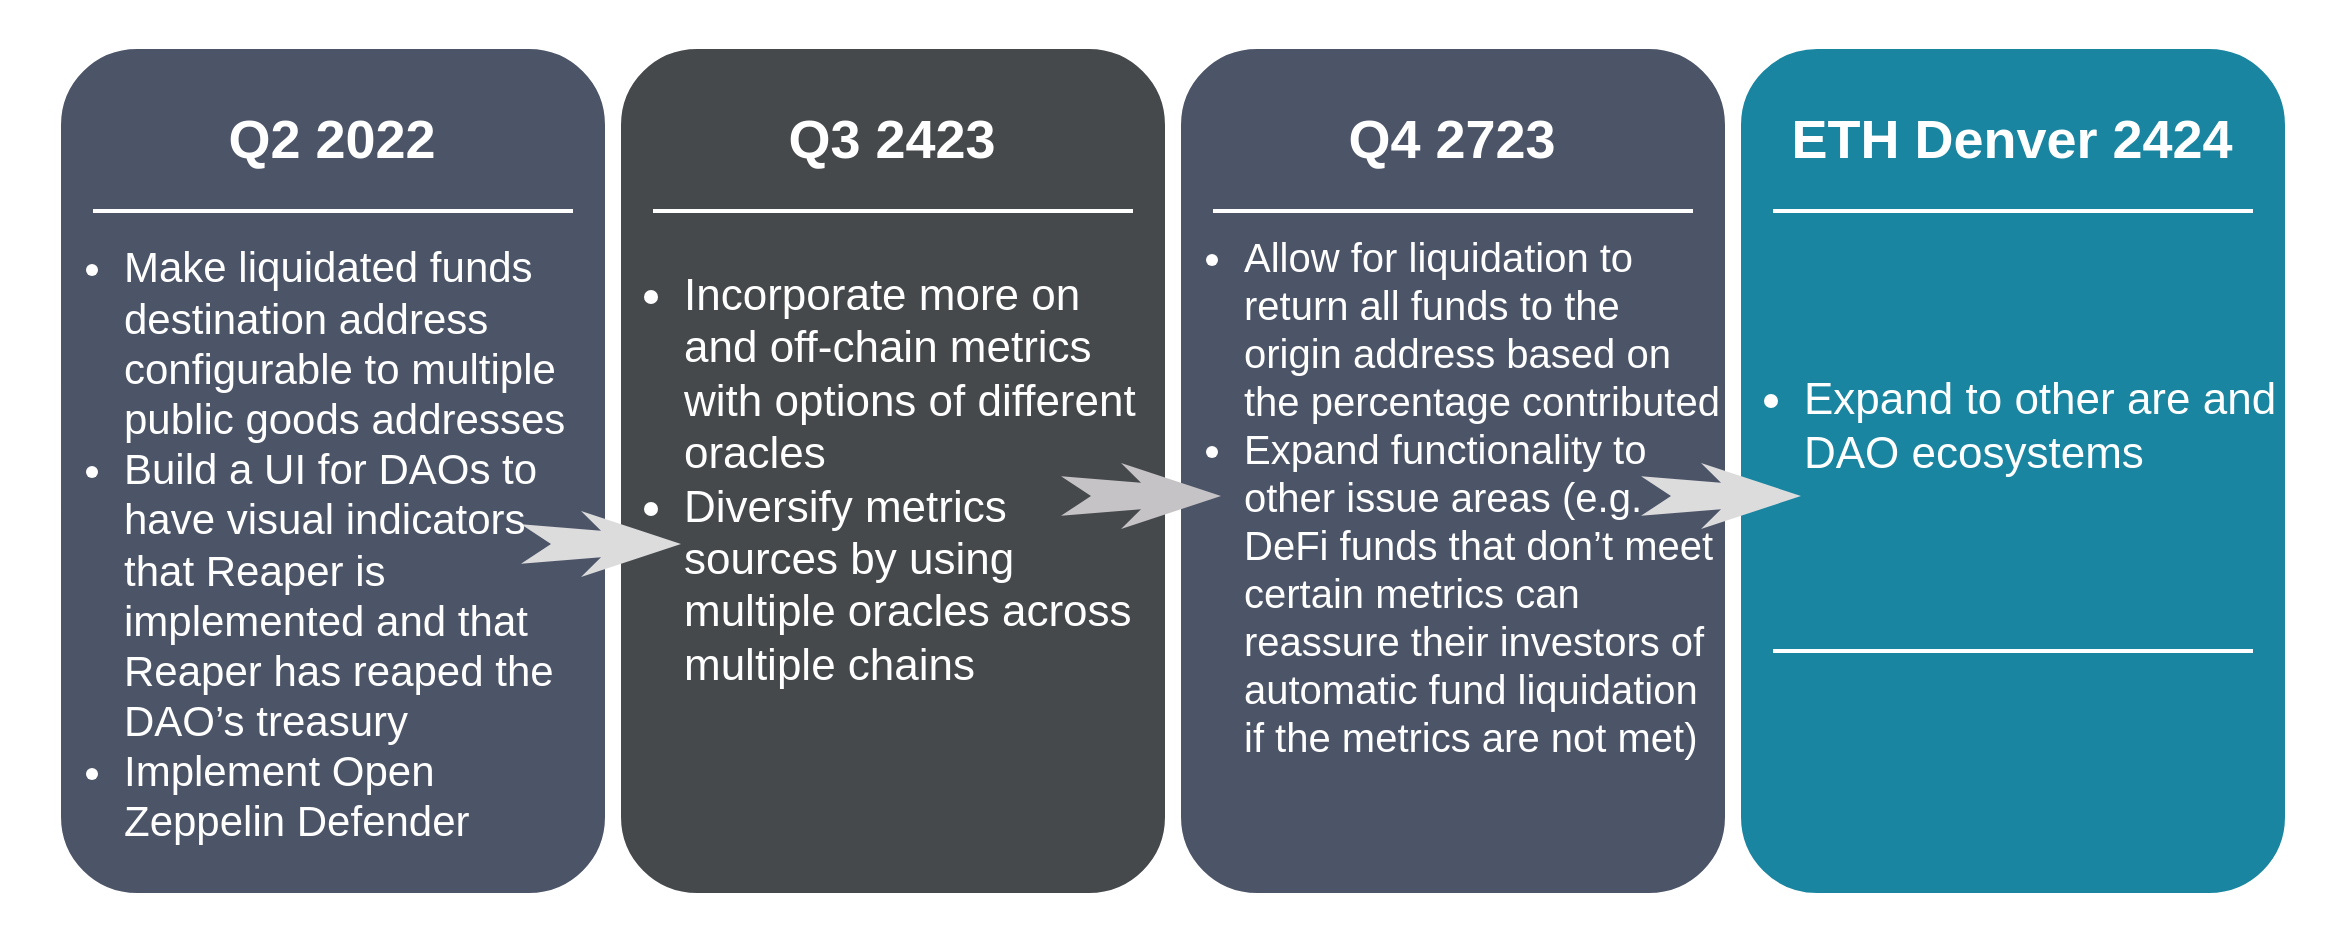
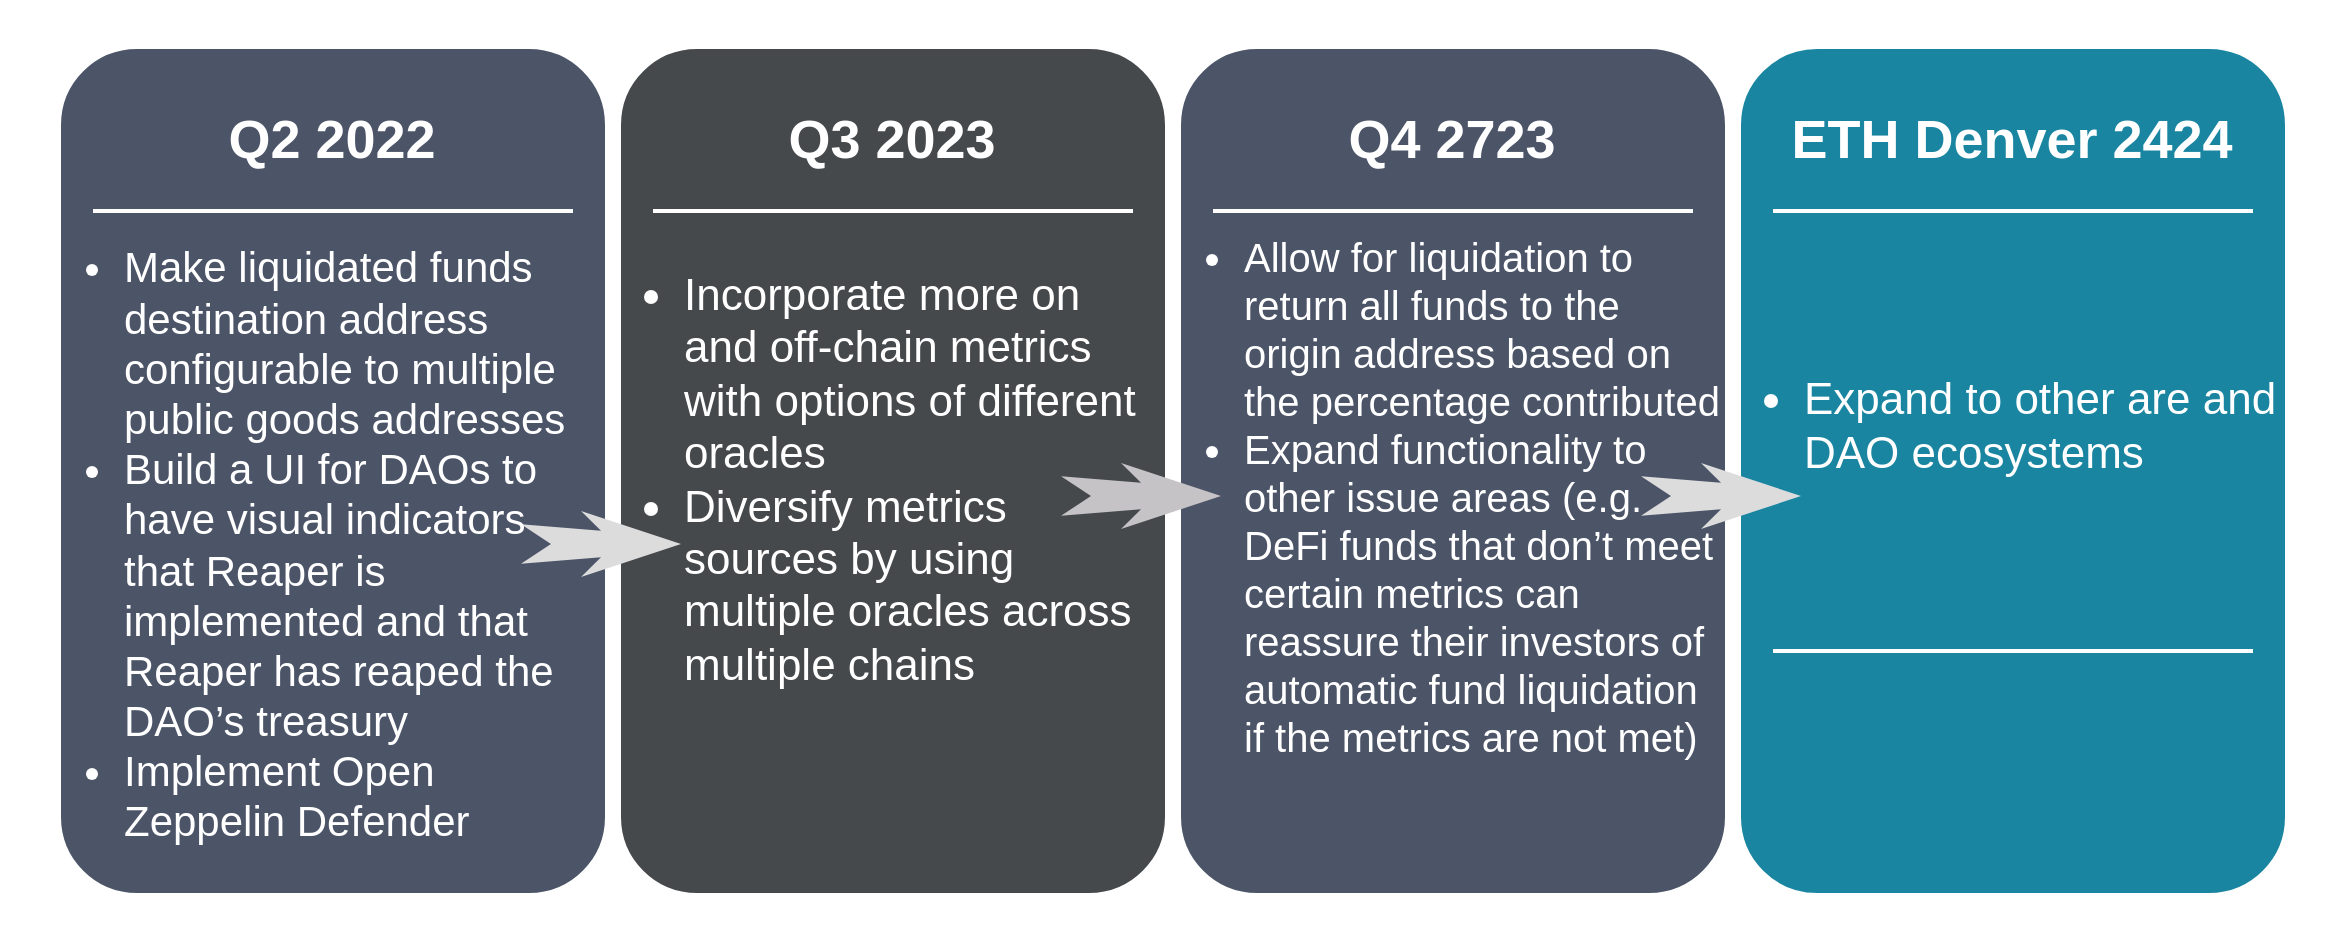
(893, 141) -> (893, 141)
